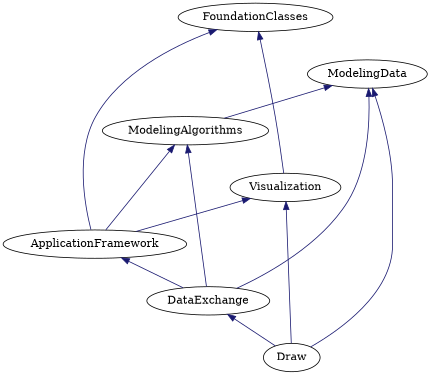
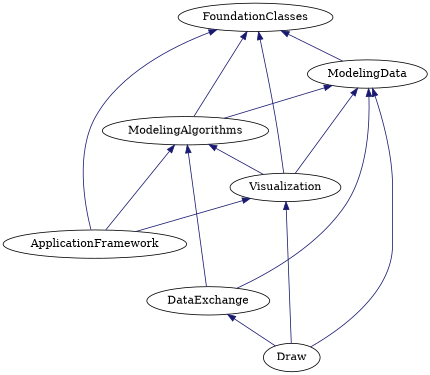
none -> (315, 48)
none -> (218, 77)
none -> (324, 134)
none -> (240, 161)
(156, 275) -> none
